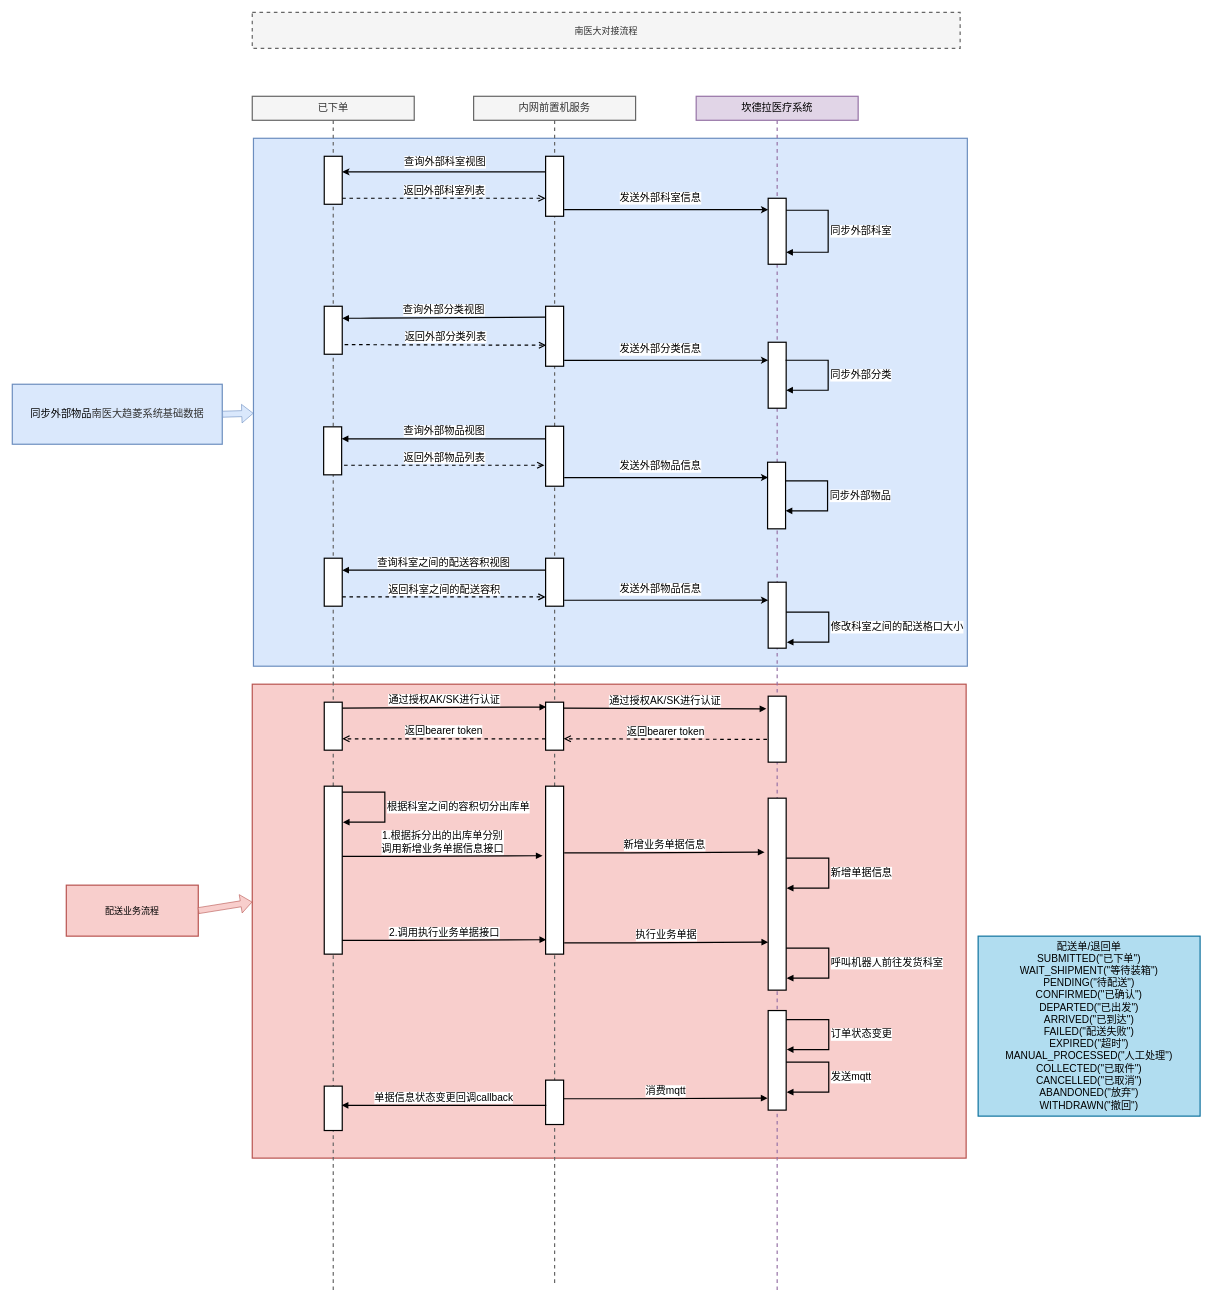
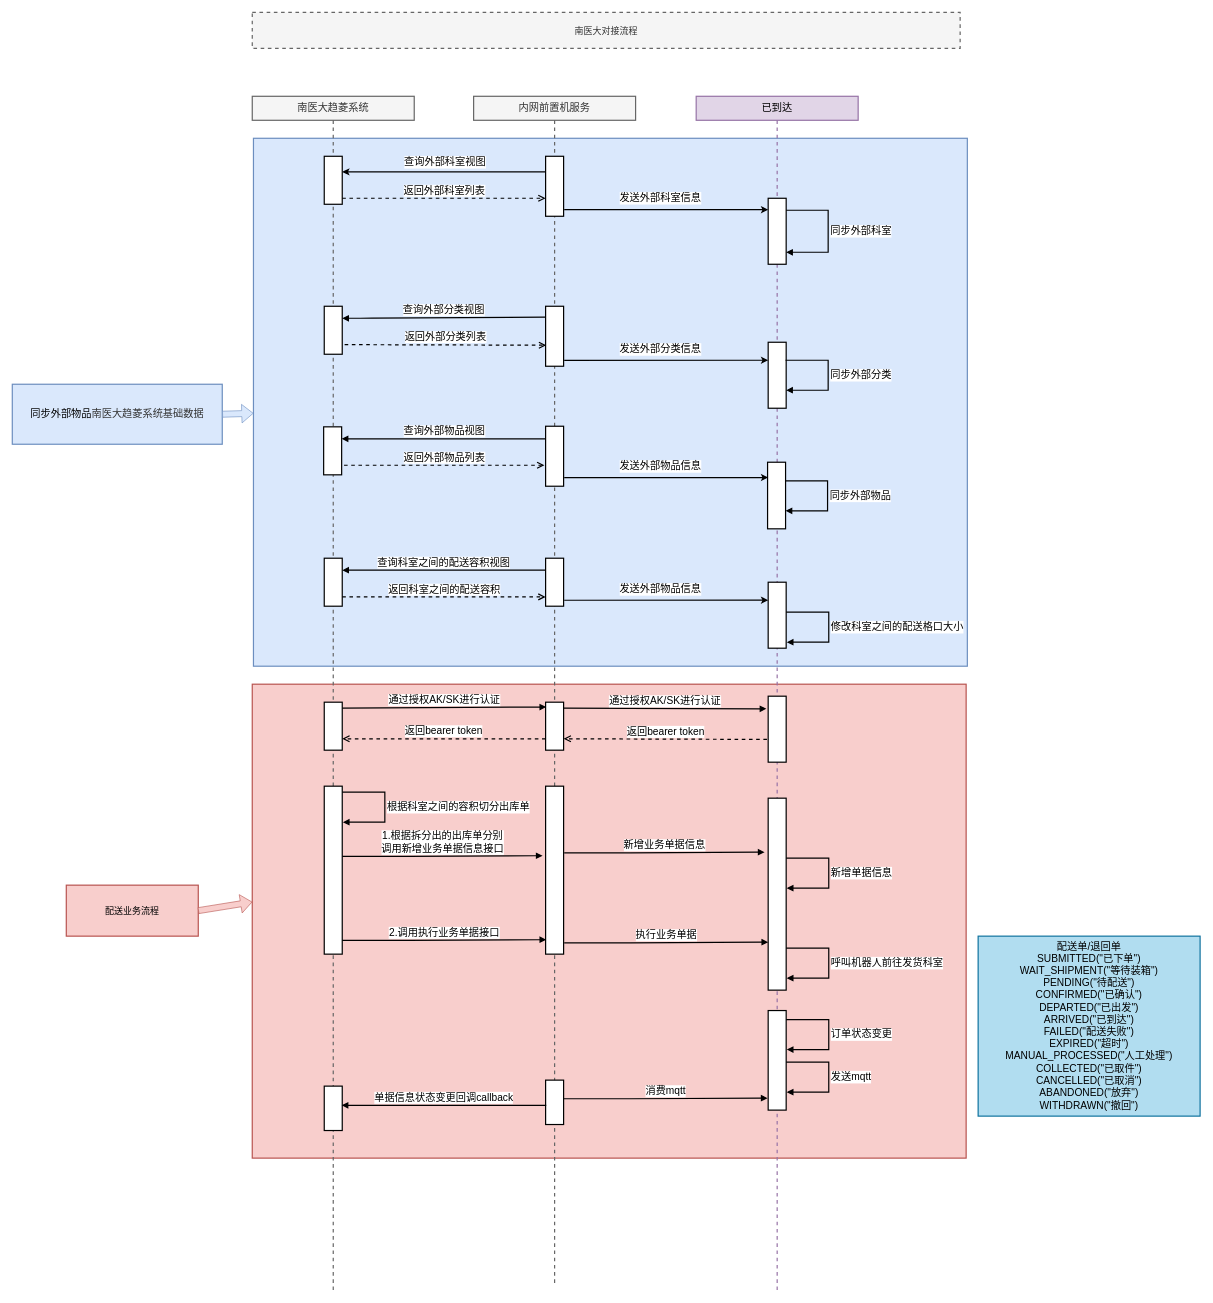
(333, 108) -> (333, 108)
(777, 108) -> (777, 108)
